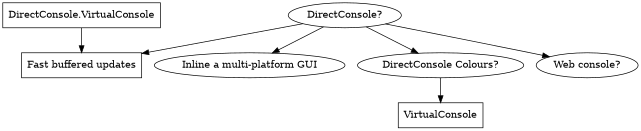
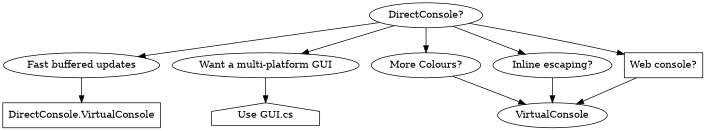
(82, 37) -> (82, 87)
(82, 65) -> (82, 65)
(250, 65) -> (266, 65)
(441, 65) -> (426, 65)
none -> (552, 65)
(587, 65) -> (664, 65)
none -> (610, 90)
none -> (266, 115)
(441, 115) -> (552, 115)
